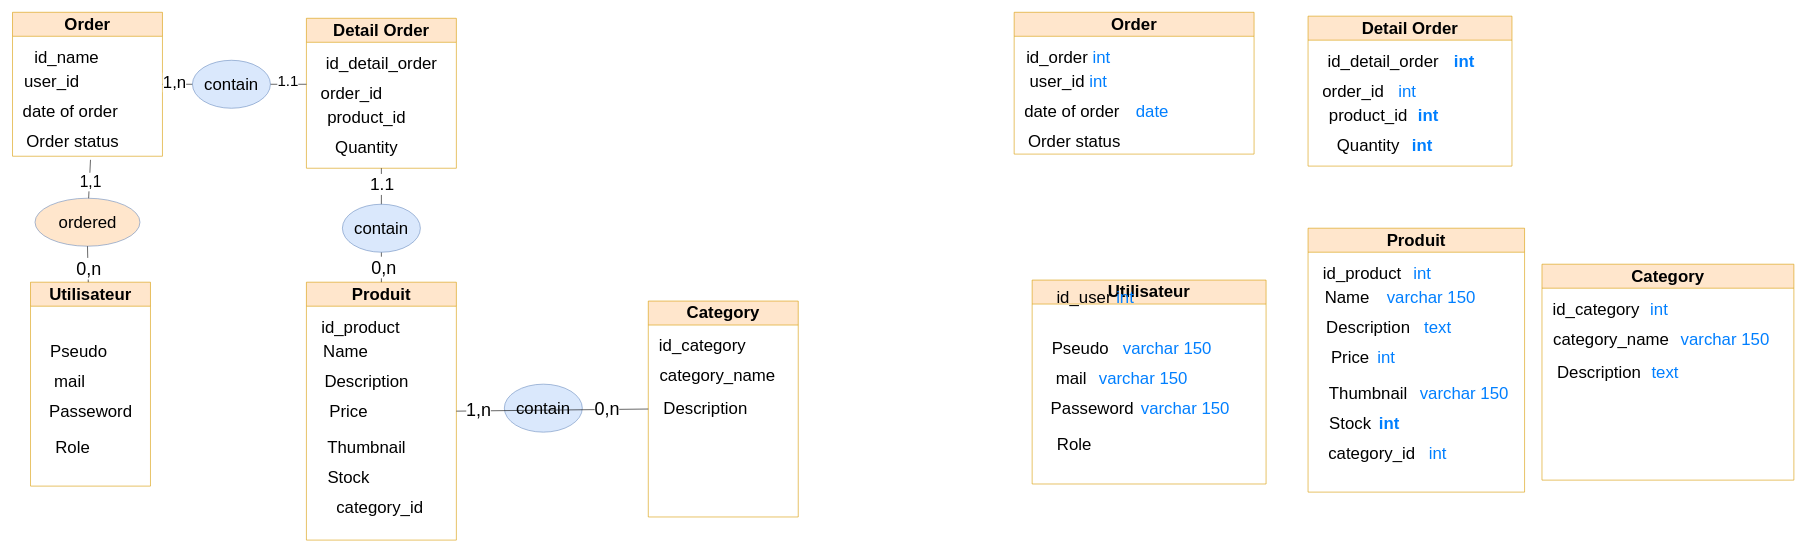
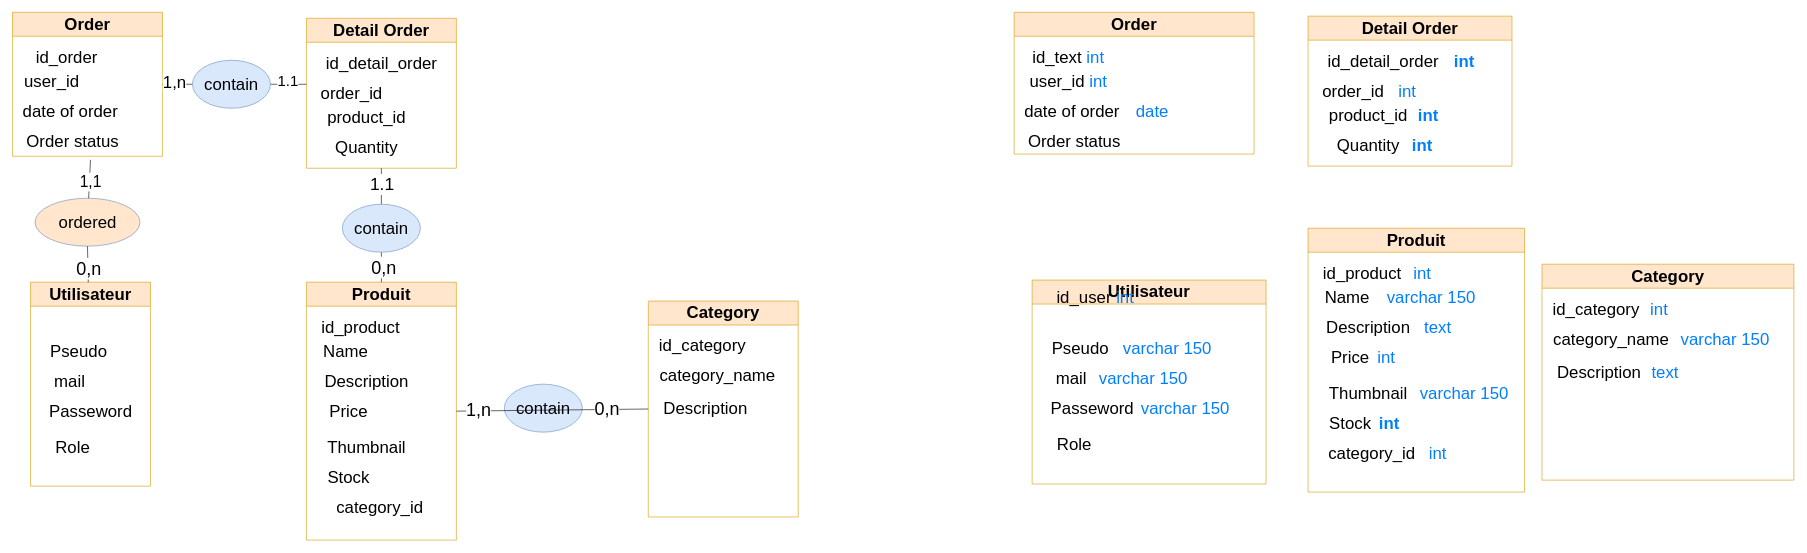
(67, 57) -> (67, 57)
(1069, 57) -> (1069, 57)
